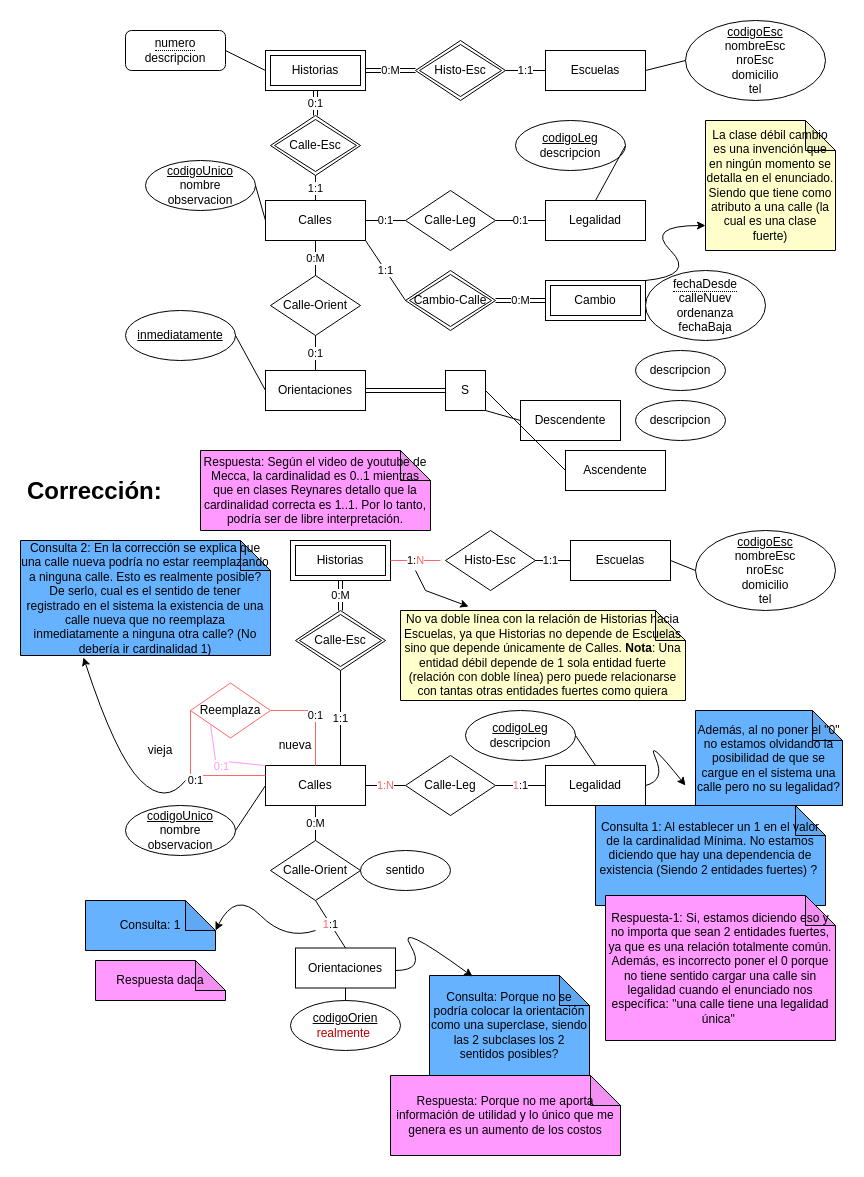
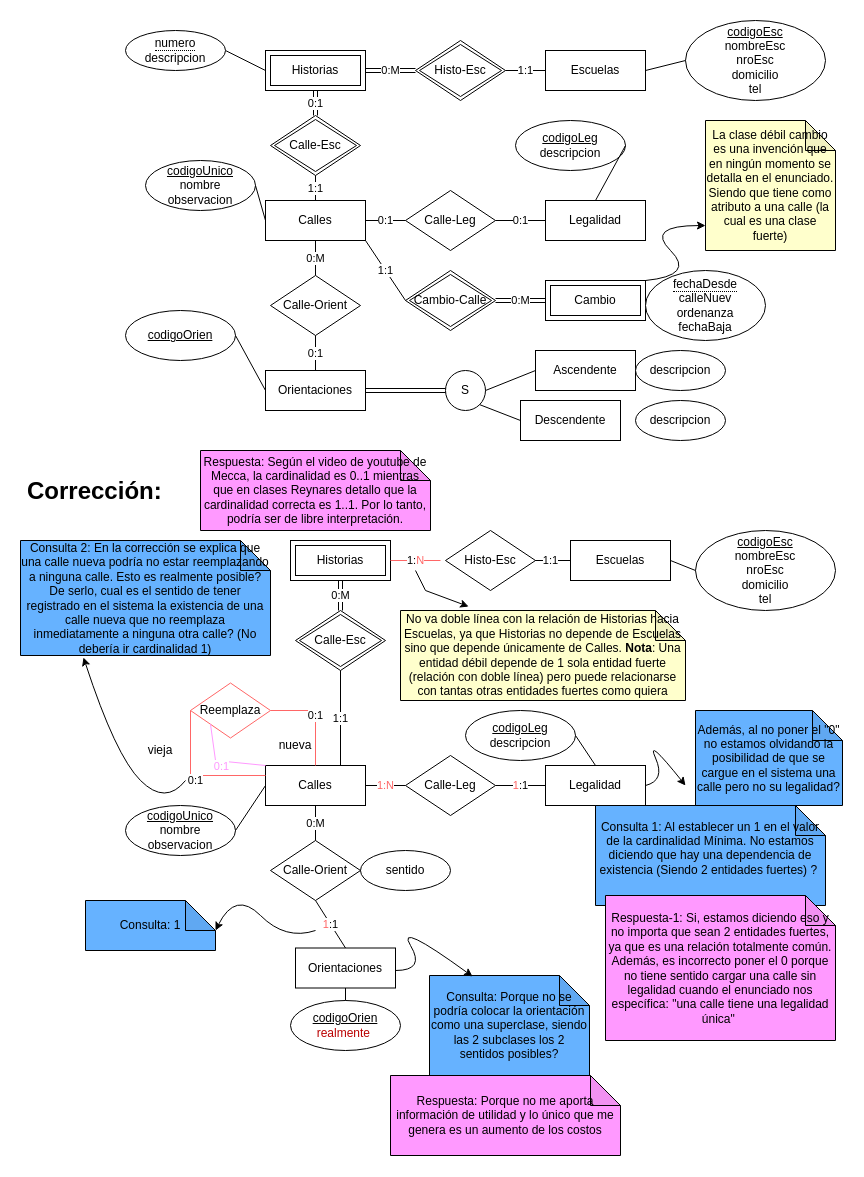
(176, 51) -> (176, 51)
(181, 336) -> (181, 336)
(466, 391) -> (466, 391)
(616, 471) -> (586, 371)
(161, 981) -> none
